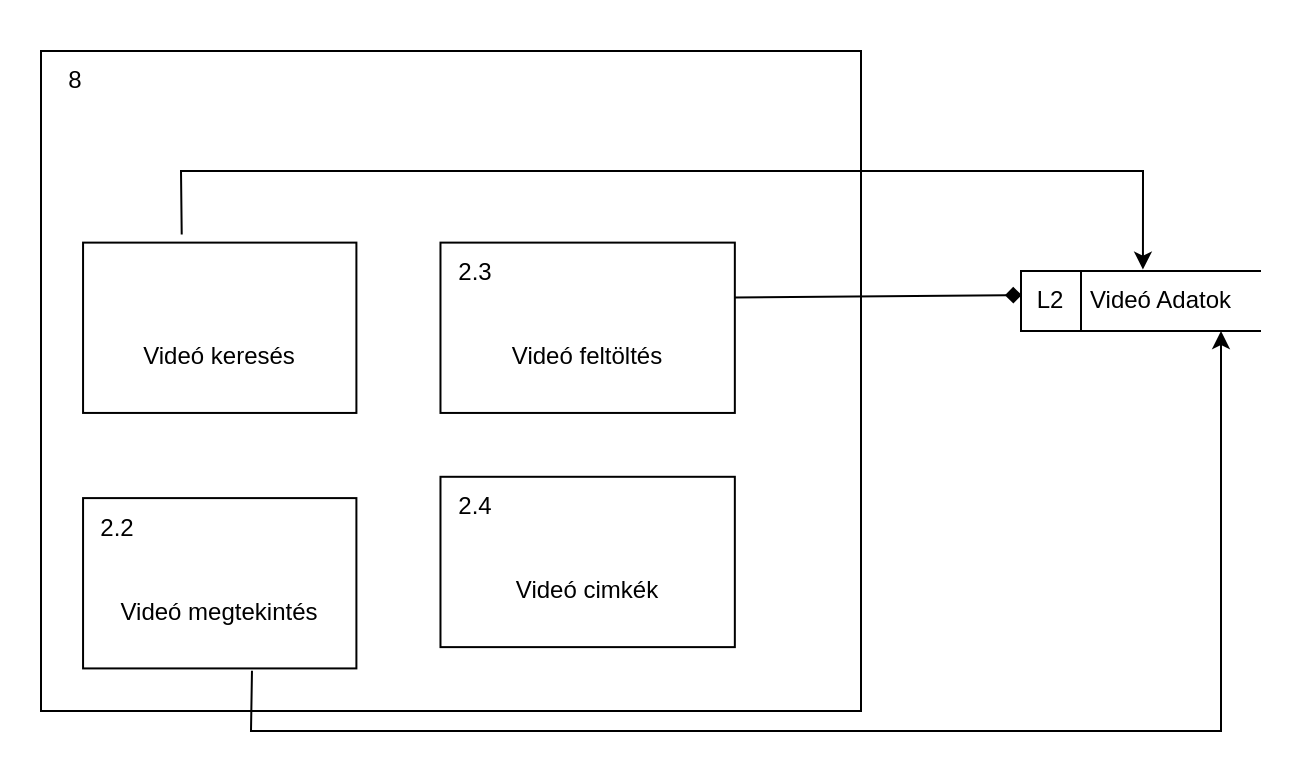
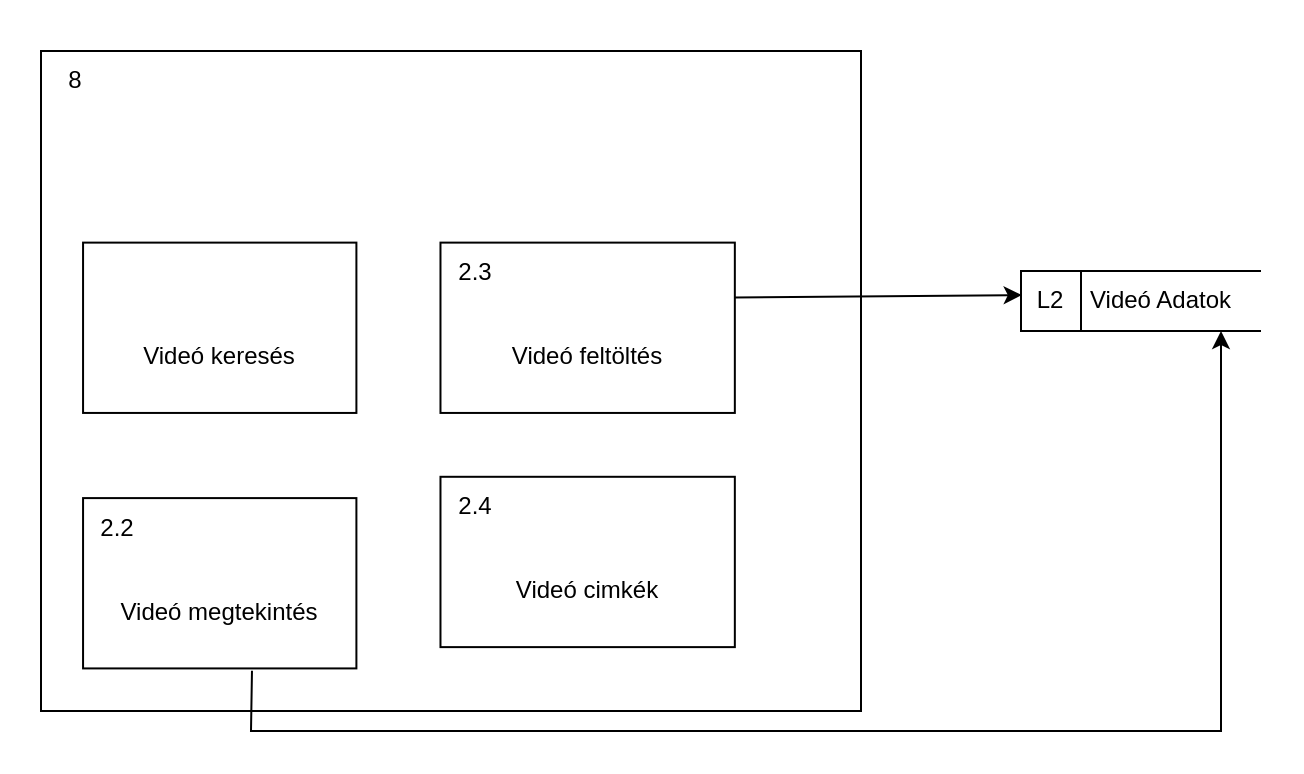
(673, 171) -> none
(1005, 295) -> (1006, 295)
